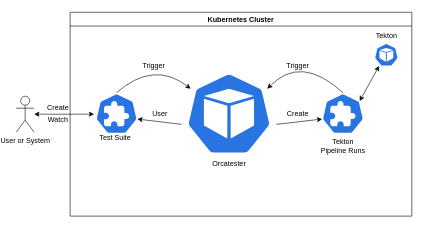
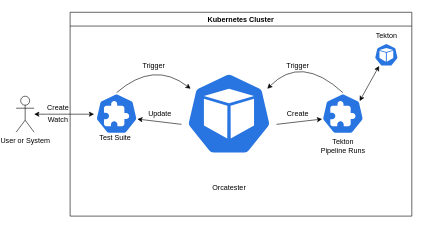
(160, 114) -> (160, 114)
(229, 164) -> (229, 188)
